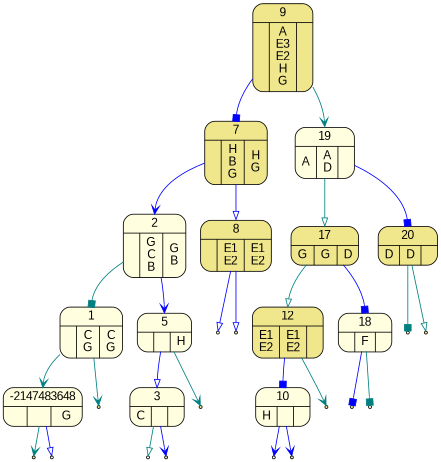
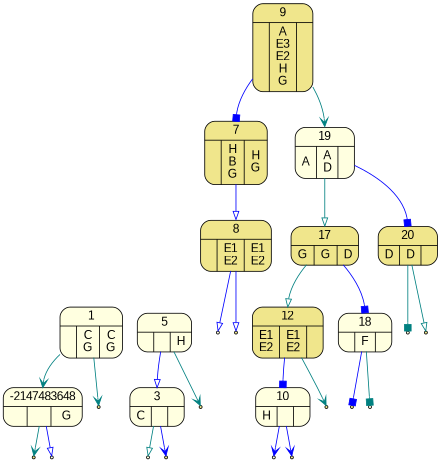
(155, 246) -> none
